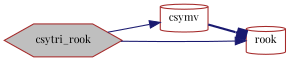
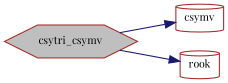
(222, 28) -> none
(63, 40) -> (71, 41)
